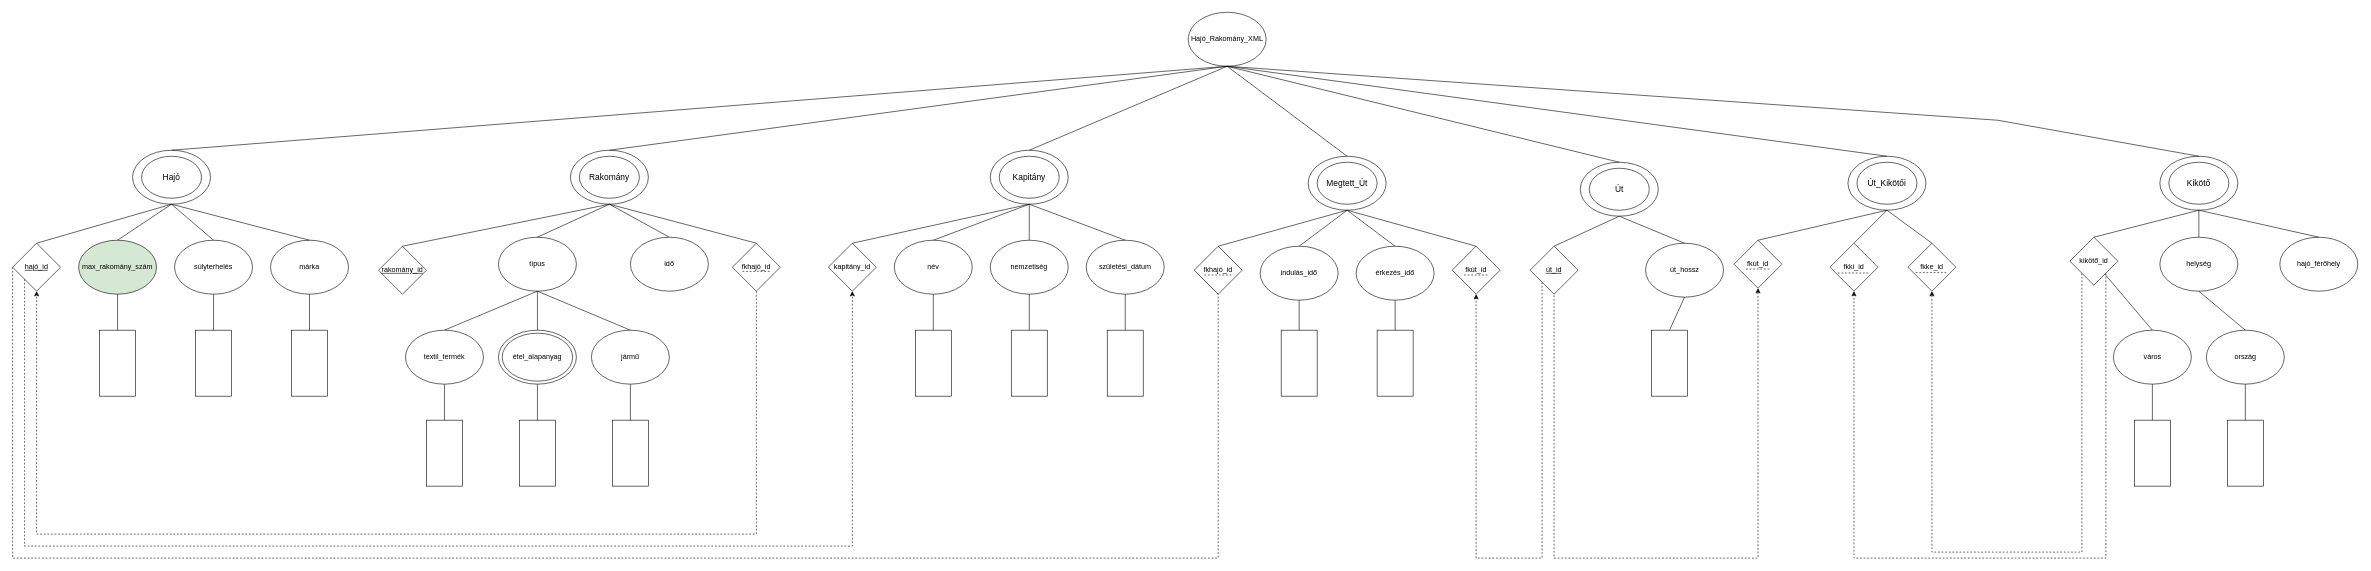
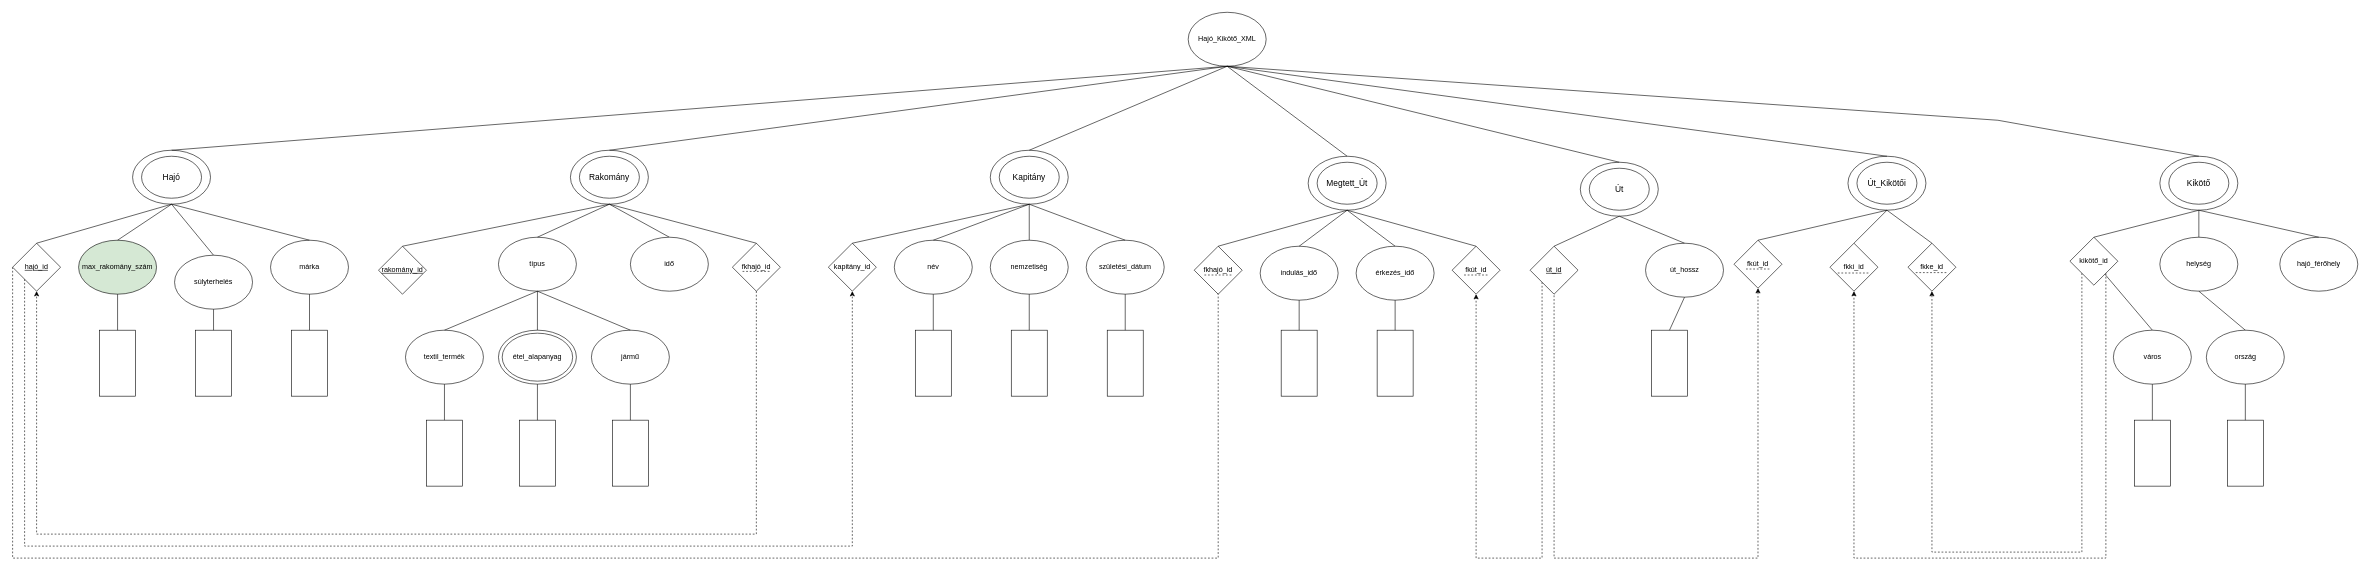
(1227, 39) -> (1227, 39)
(213, 267) -> (213, 282)
